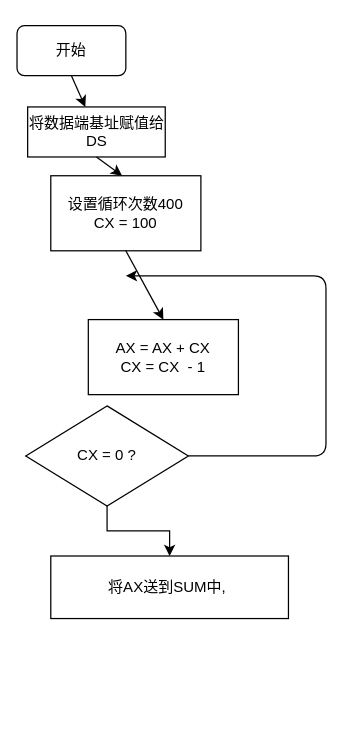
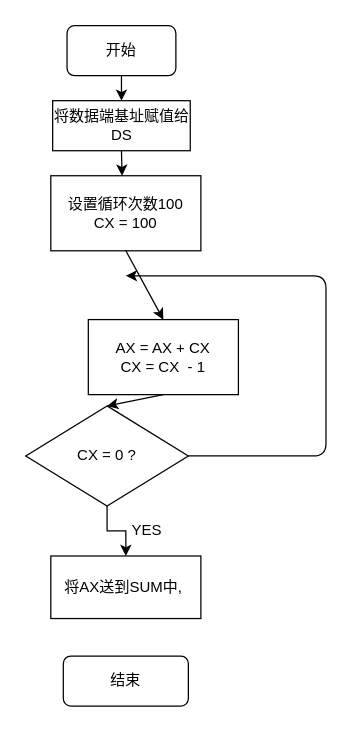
(71, 51) -> (121, 51)
(96, 132) -> (121, 126)
(126, 213) -> (126, 213)
none -> (138, 399)
none -> (146, 531)
(169, 587) -> (126, 587)
none -> (126, 681)
